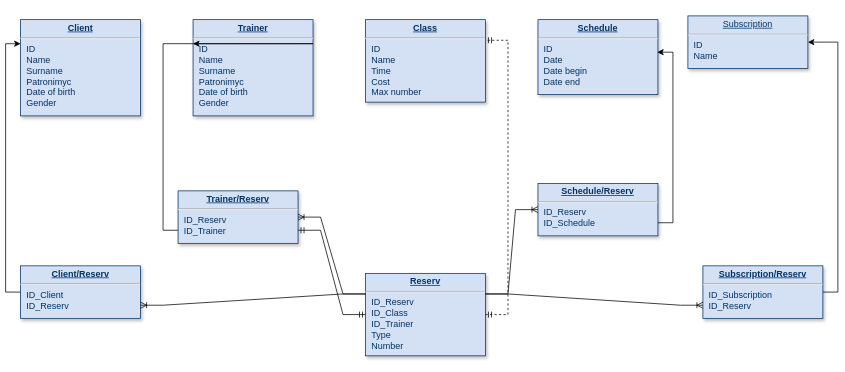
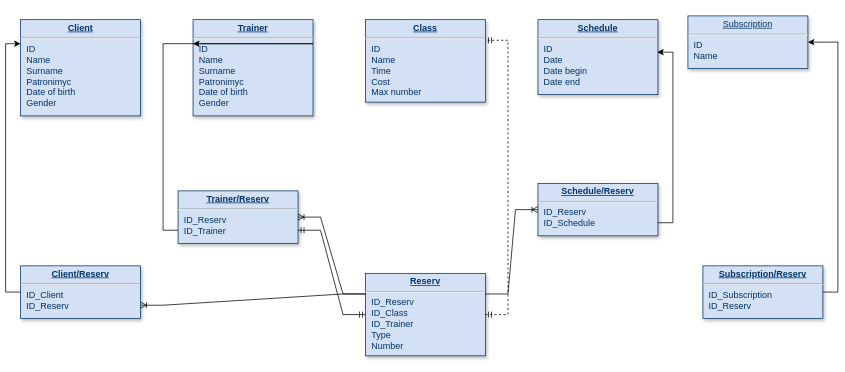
(606, 300) -> none
